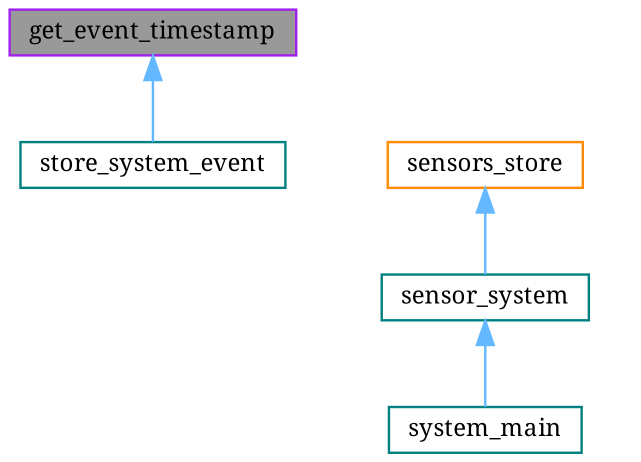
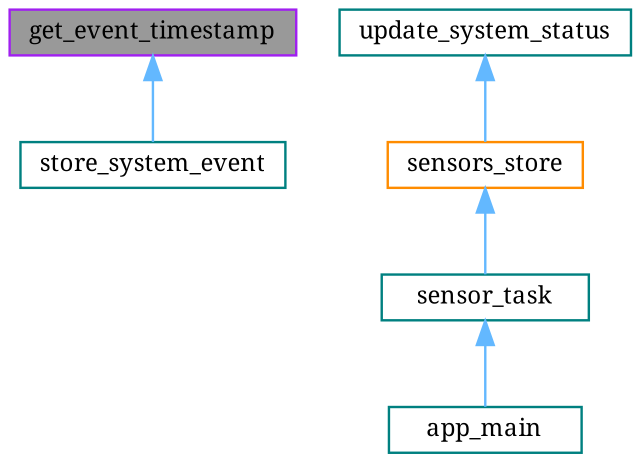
none -> (485, 33)
(485, 297) -> (485, 297)
(485, 430) -> (485, 430)
